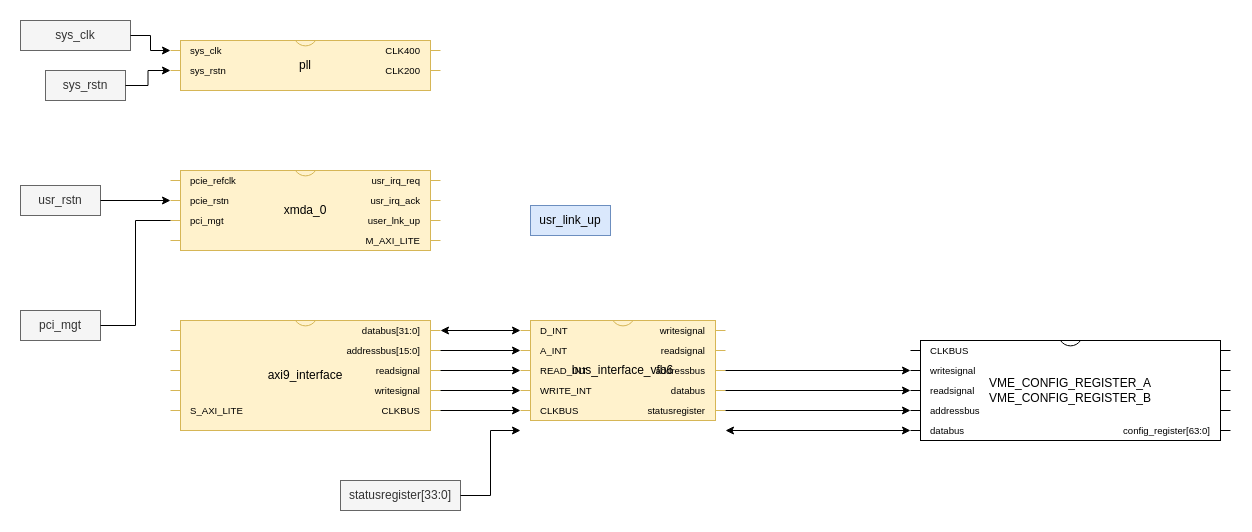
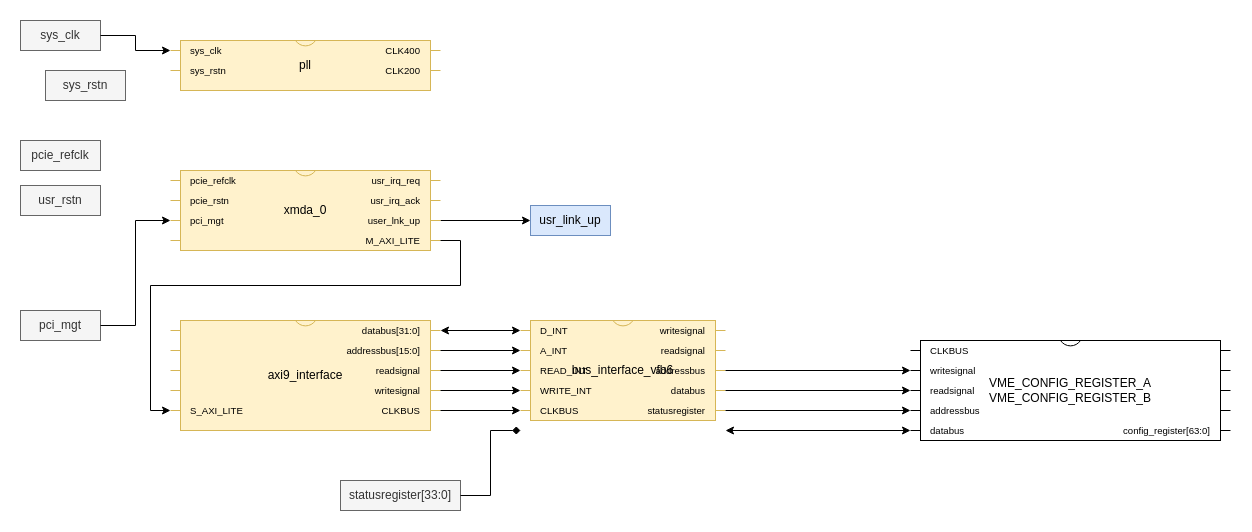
(76, 36) -> (61, 36)
(148, 82) -> none
none -> (61, 156)
(132, 201) -> none
(165, 221) -> (162, 221)
none -> (483, 221)
none -> (269, 286)
(512, 431) -> (512, 431)
